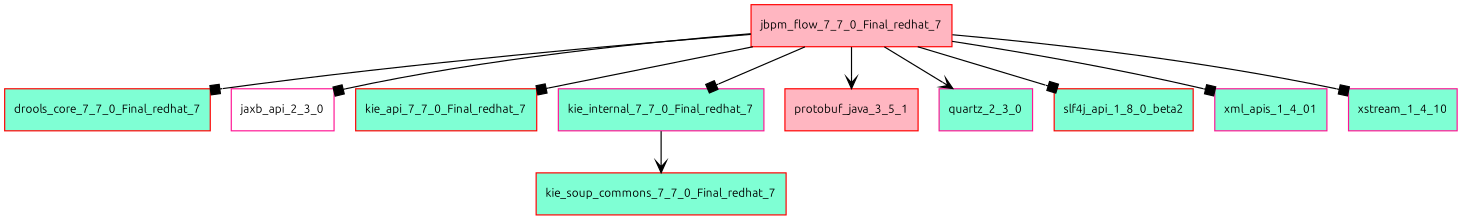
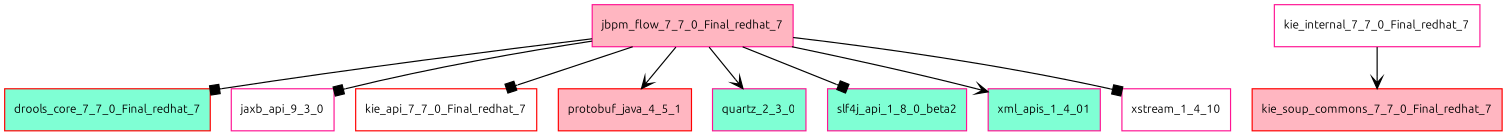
(852, 26) -> (693, 26)
(1078, 63) -> (885, 67)
(762, 65) -> none
(283, 110) -> (283, 110)
(446, 110) -> (446, 110)
(661, 110) -> (1377, 26)
(852, 110) -> (625, 110)
(1124, 110) -> (897, 110)
(1403, 110) -> (1176, 110)
(661, 194) -> (1377, 110)
